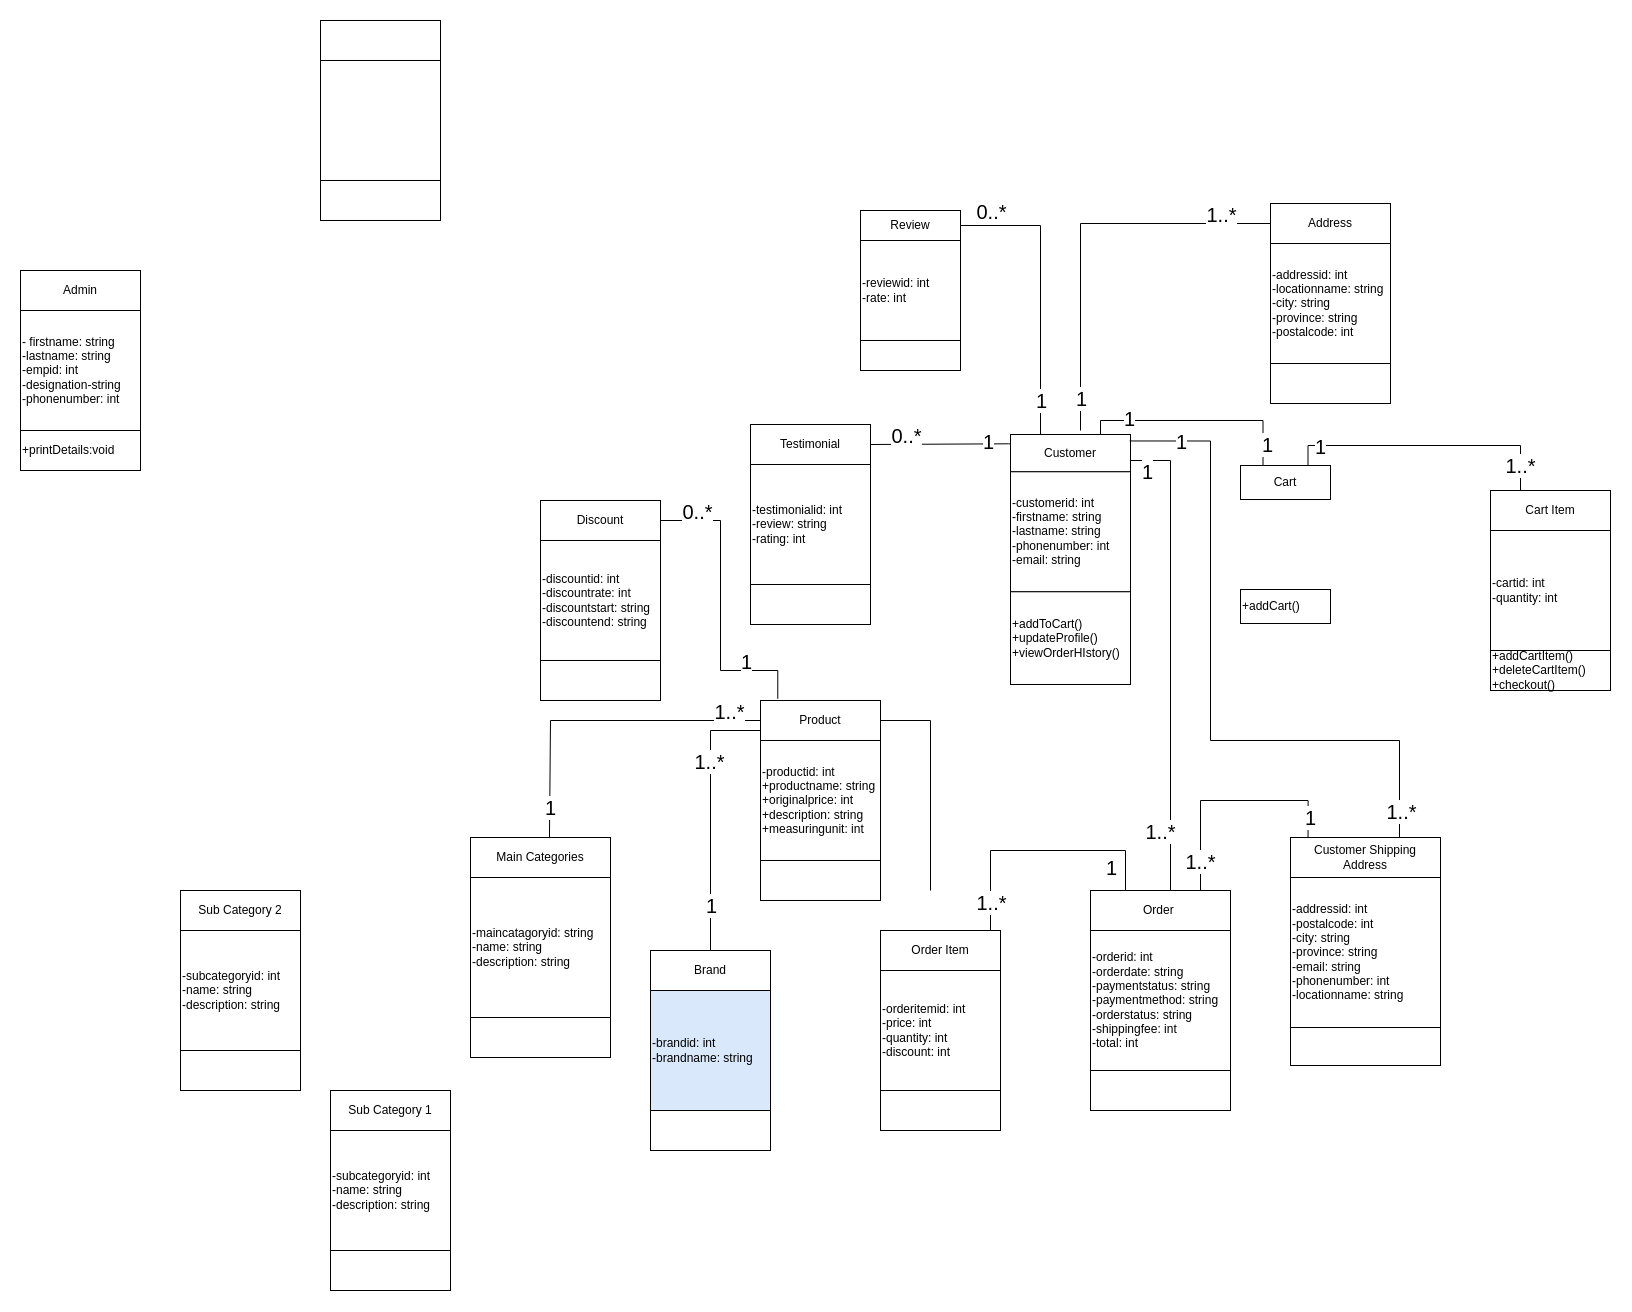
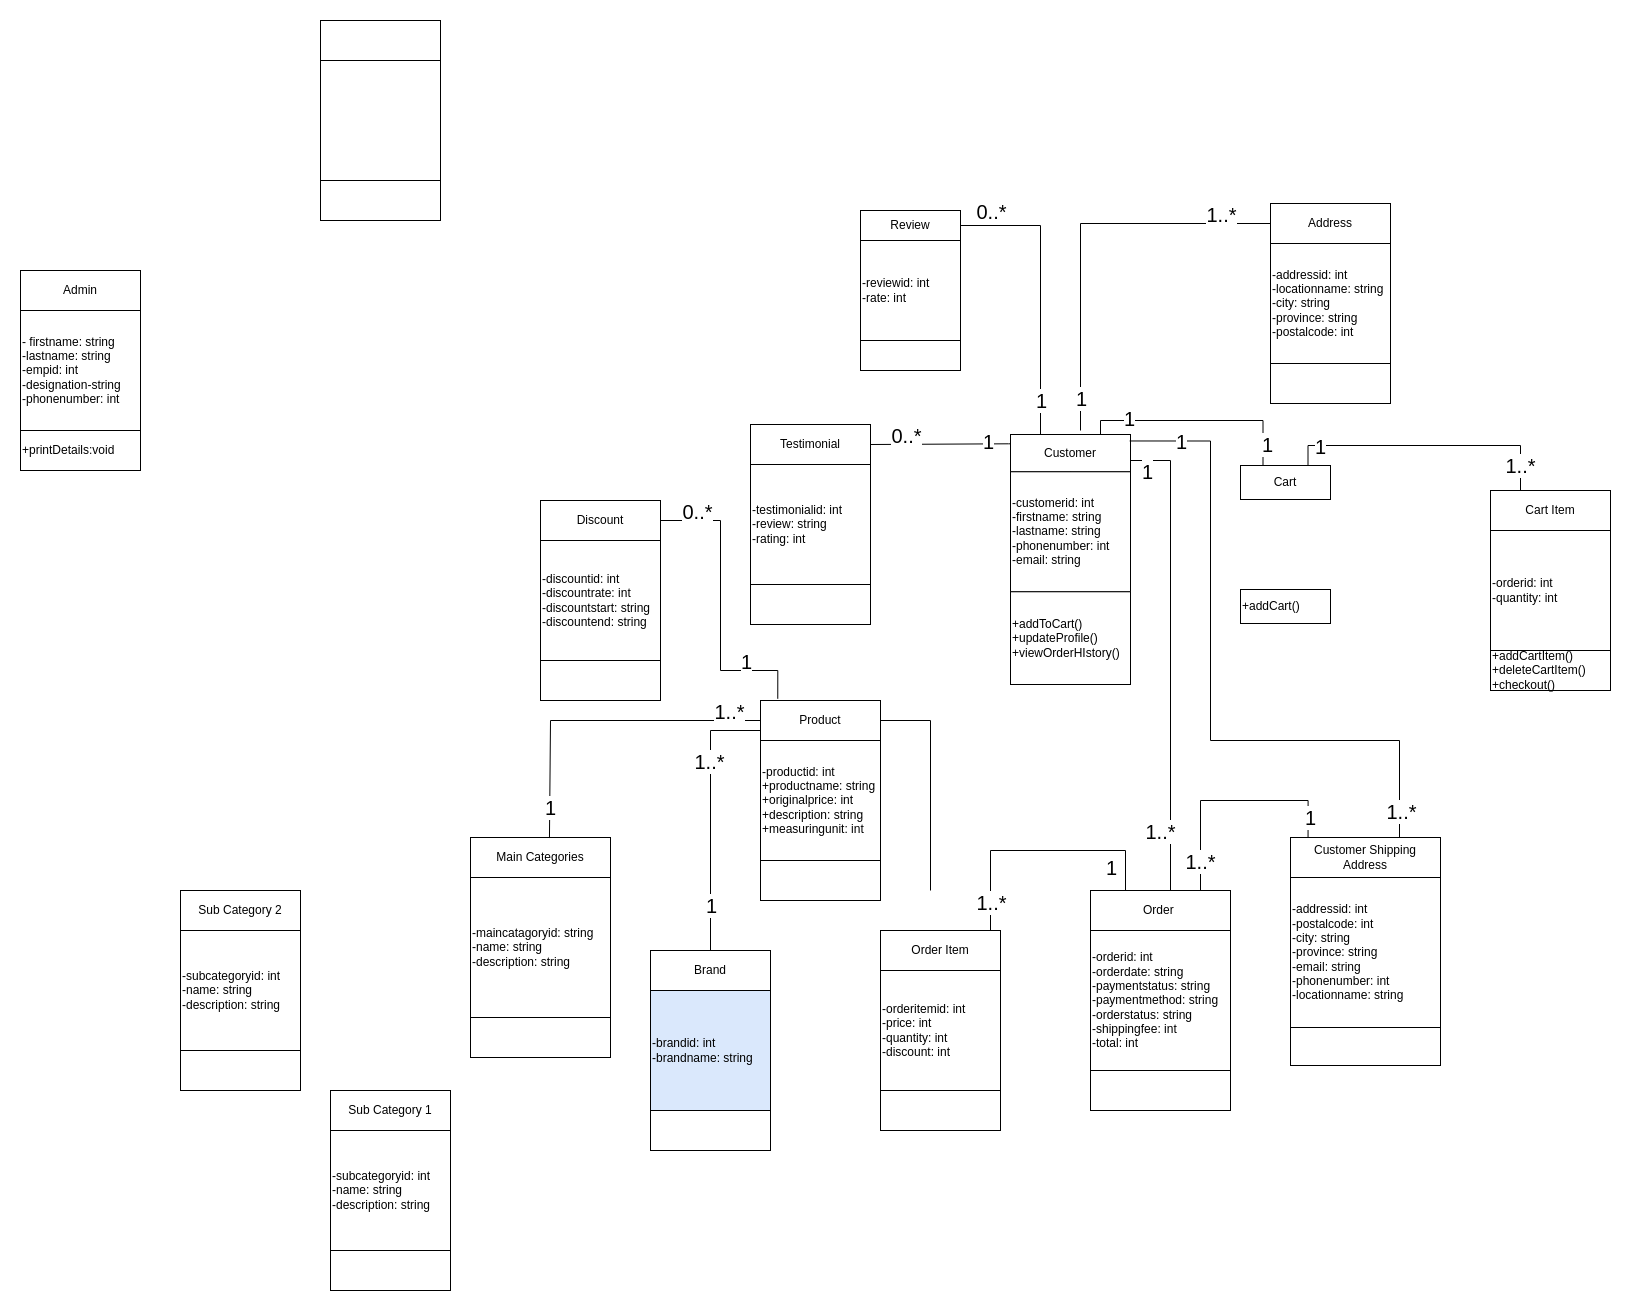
(1533, 591) -> (1533, 591)
